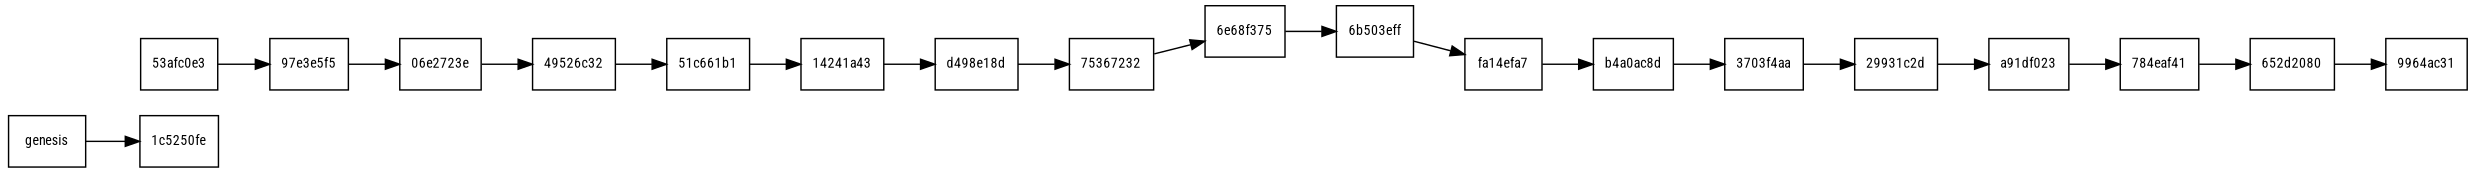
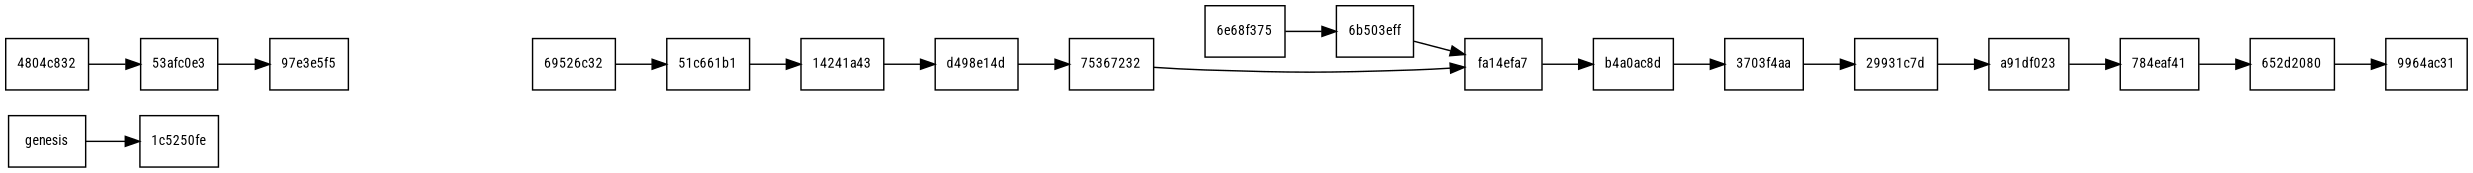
(1173, 49) -> (1302, 72)
none -> (47, 64)
(440, 64) -> none
(574, 64) -> (574, 64)
(977, 64) -> (977, 64)
(1896, 64) -> (1896, 64)
